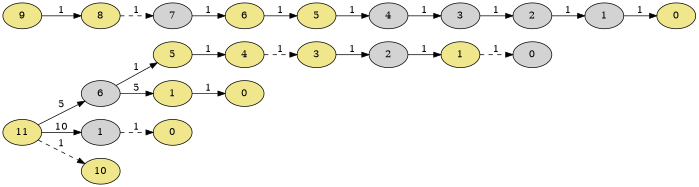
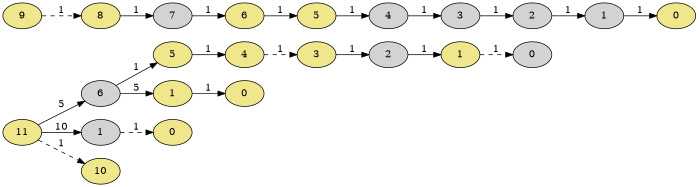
(58, 16) -> (58, 16)
(133, 16) -> (133, 16)
